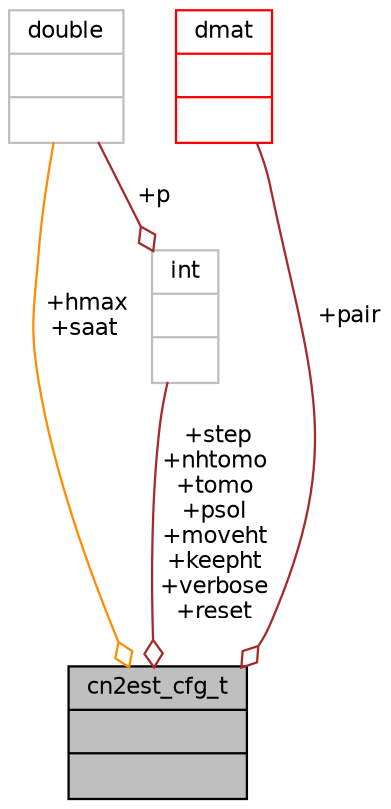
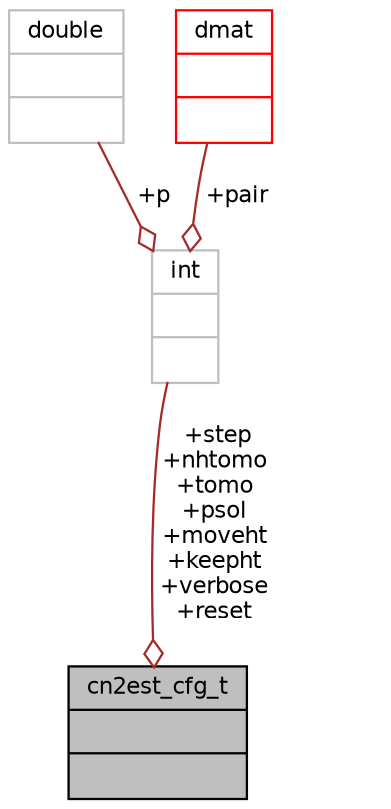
(312, 395) -> (199, 182)
(42, 397) -> none
